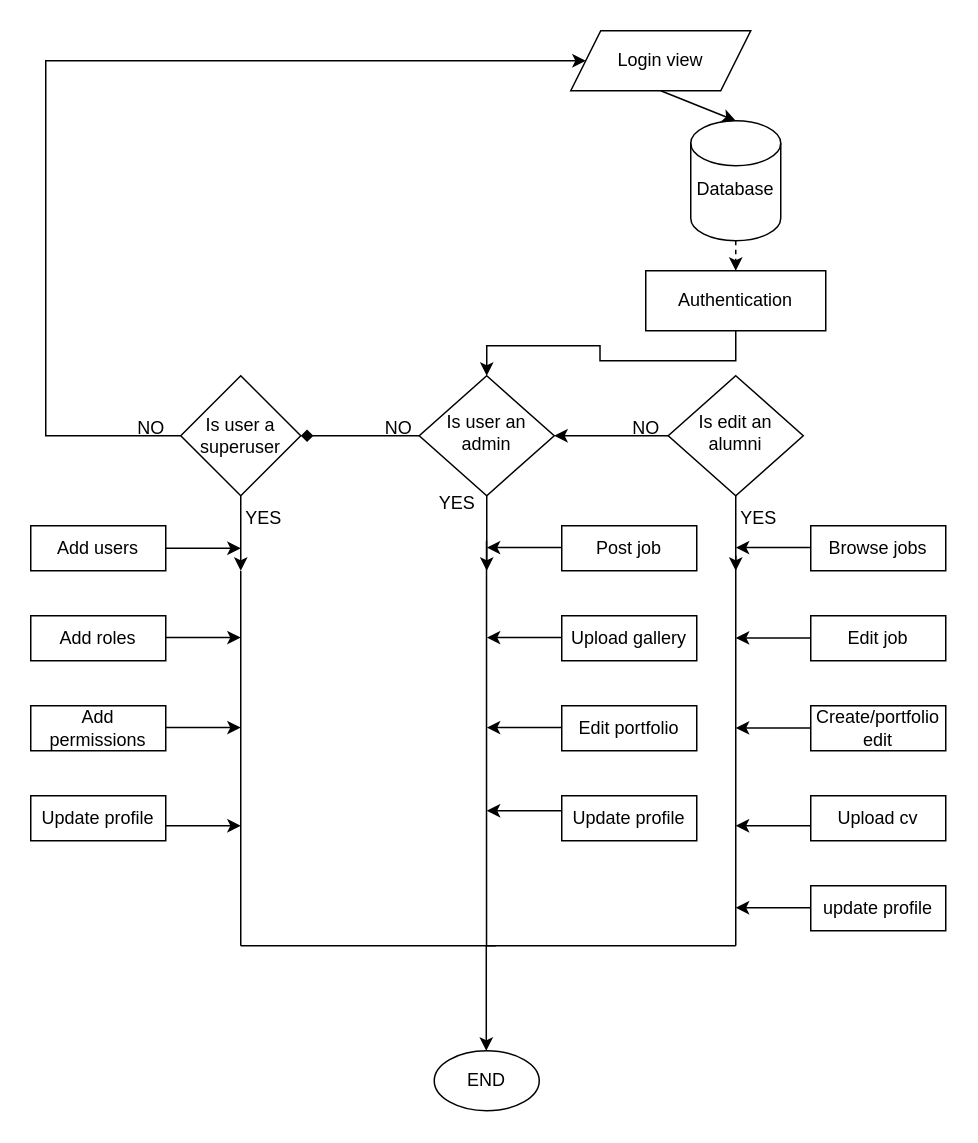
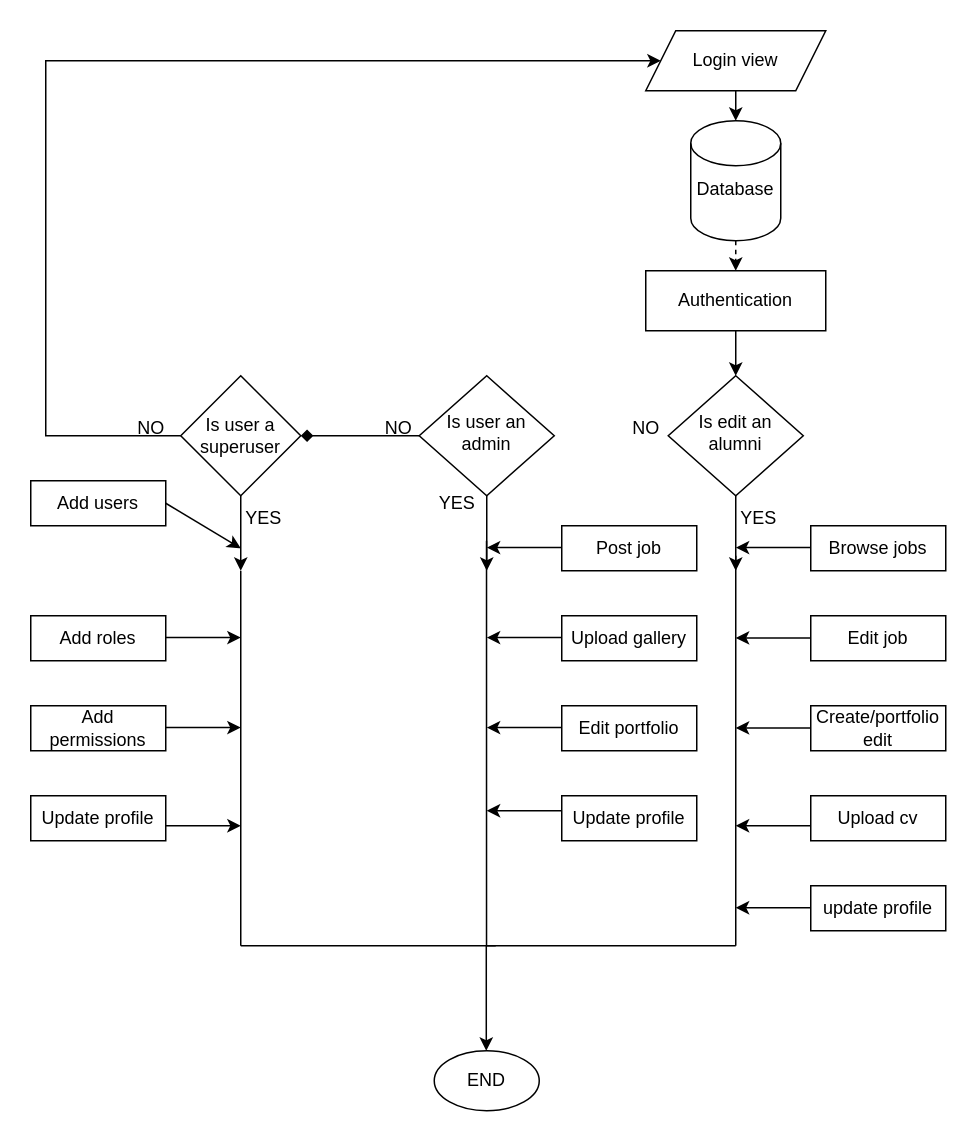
(661, 61) -> (736, 61)
(600, 356) -> (736, 362)
(616, 436) -> none
(98, 548) -> (98, 503)
